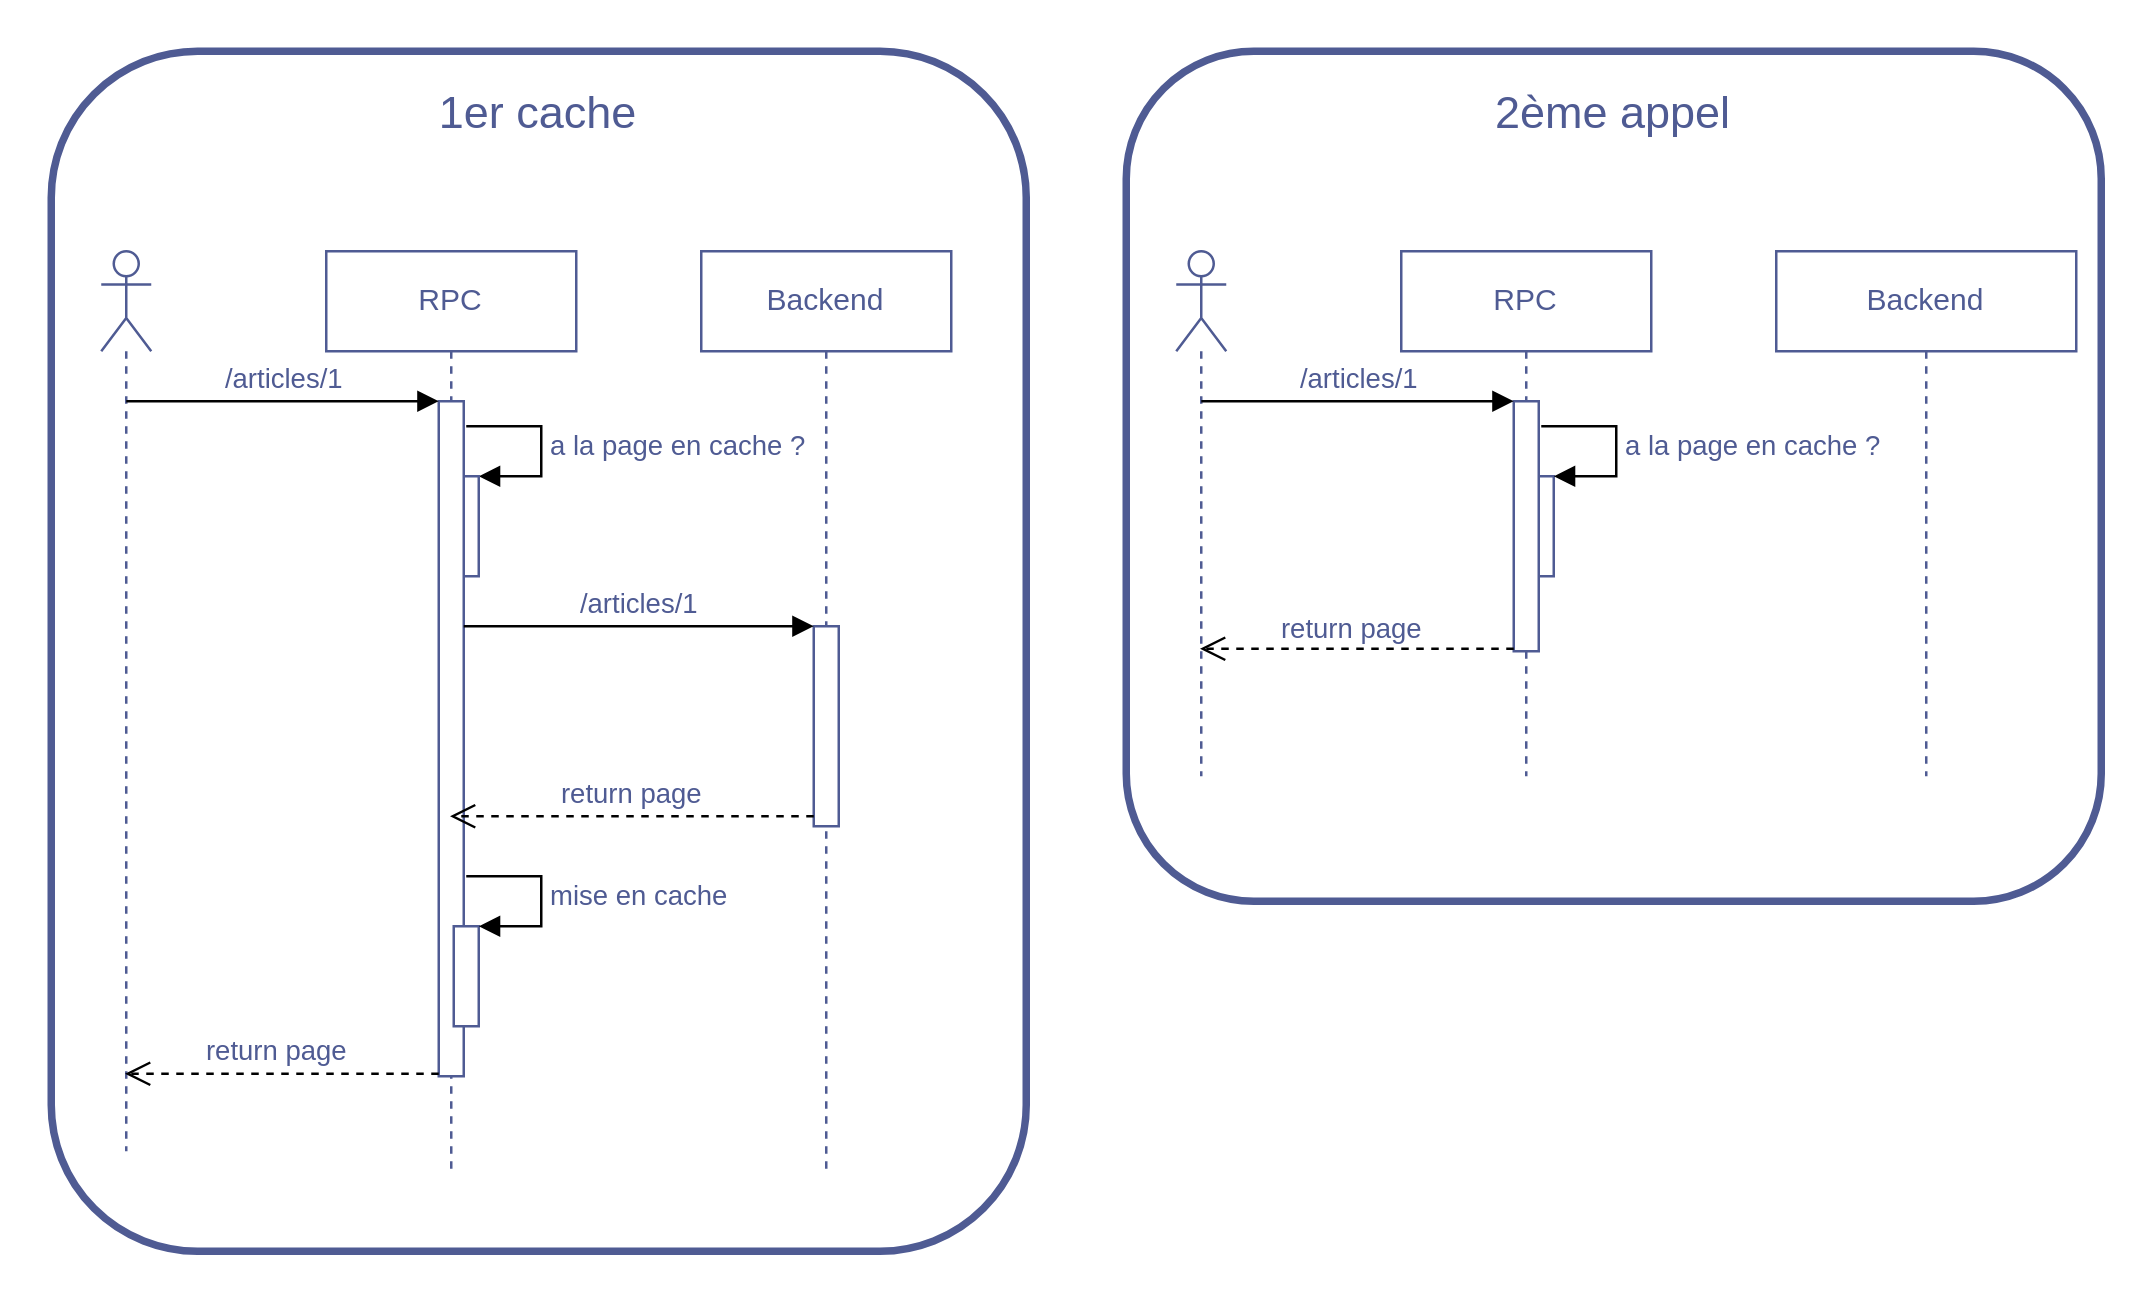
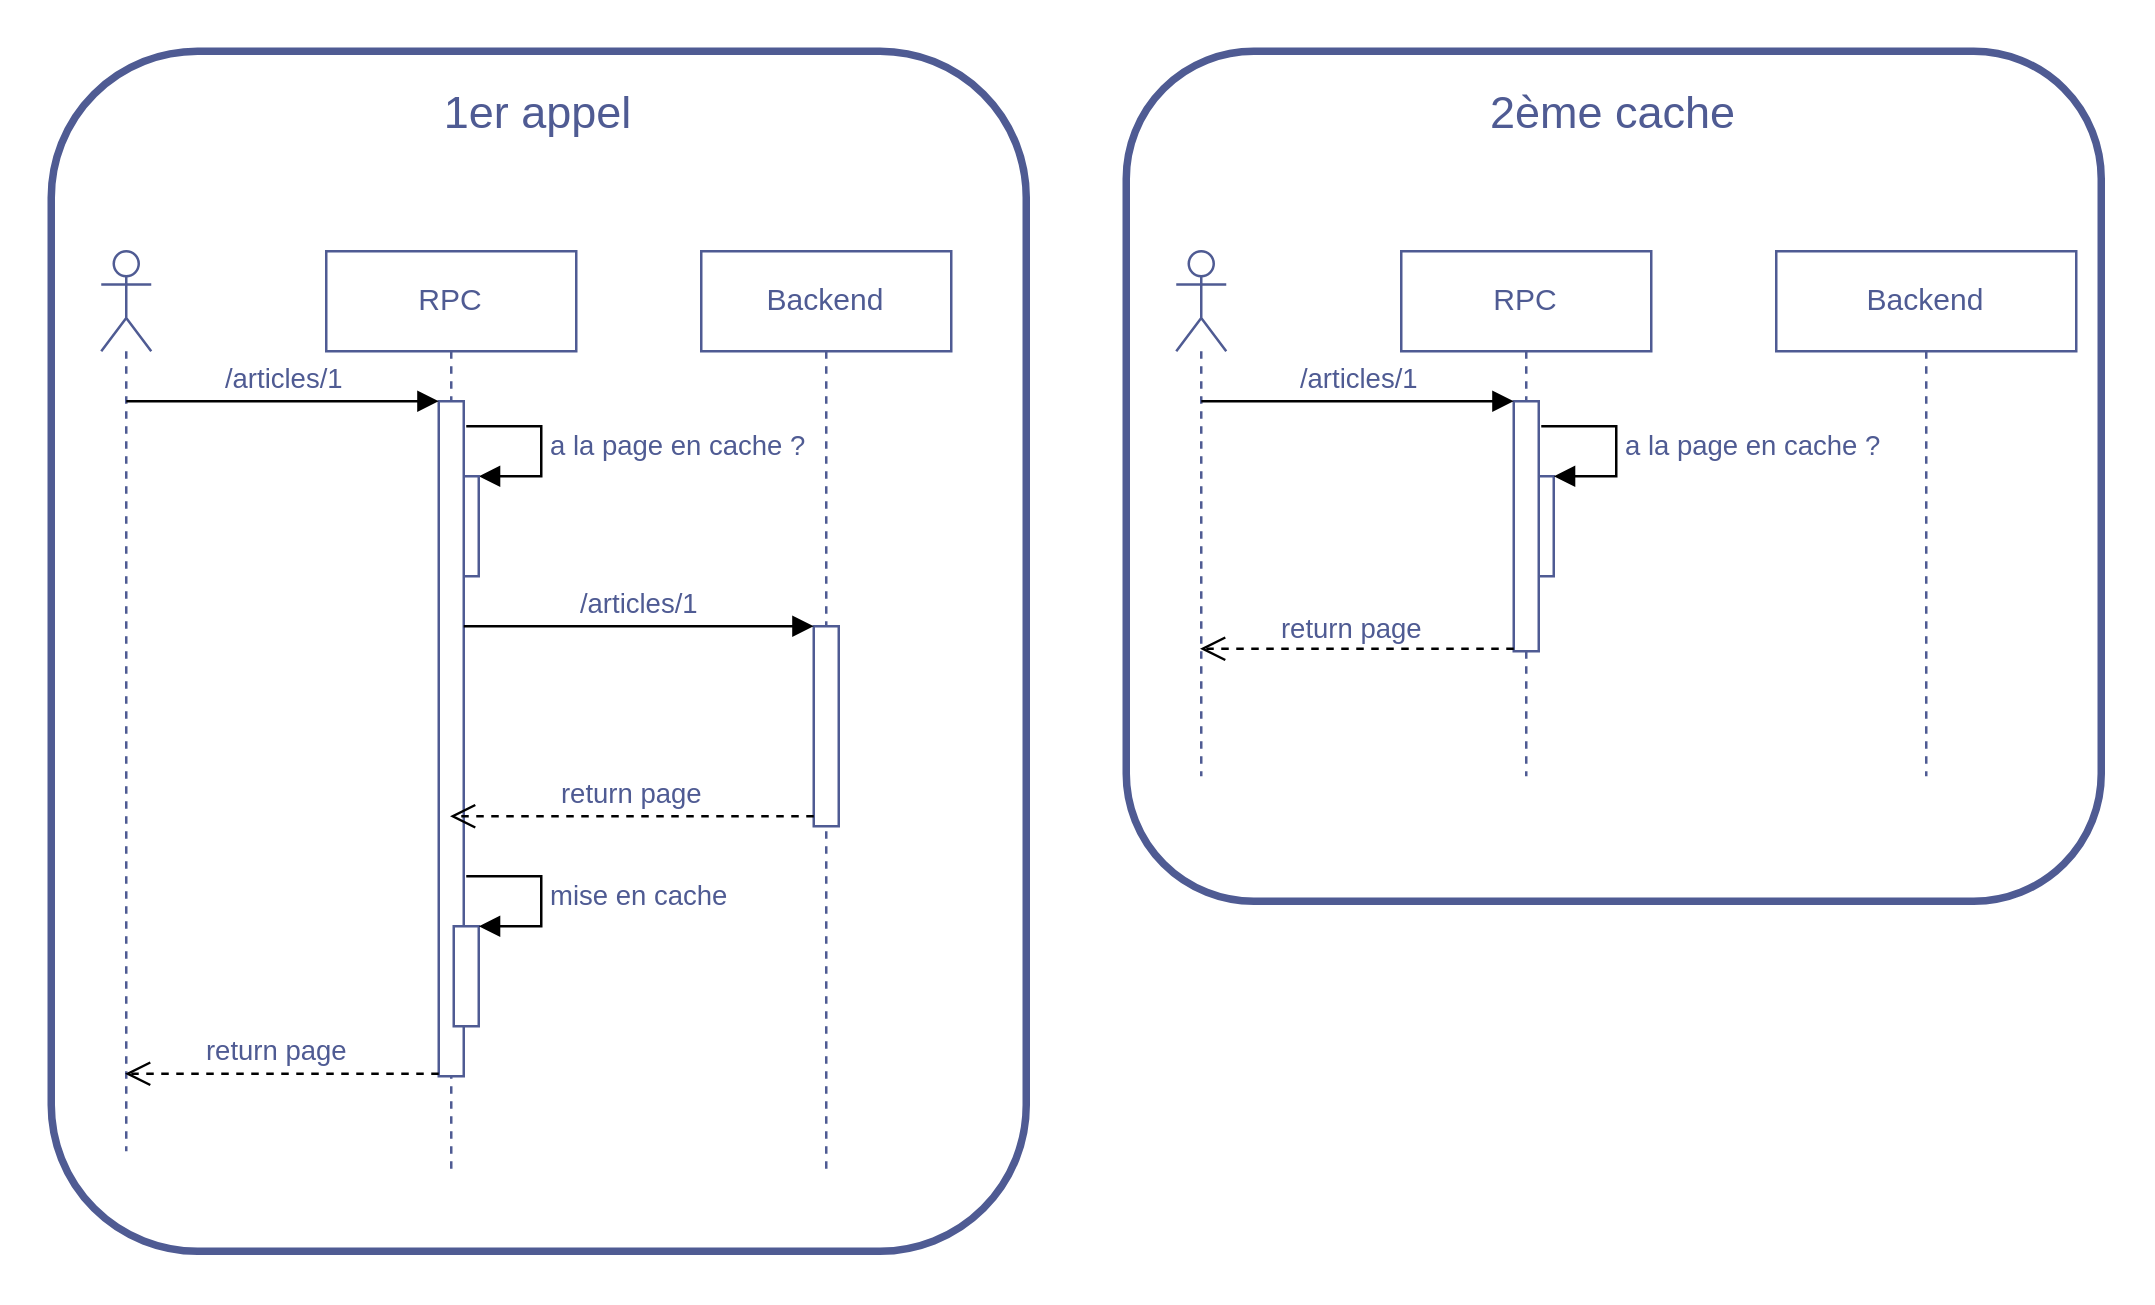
(539, 114) -> (539, 114)
(1614, 114) -> (1614, 114)
